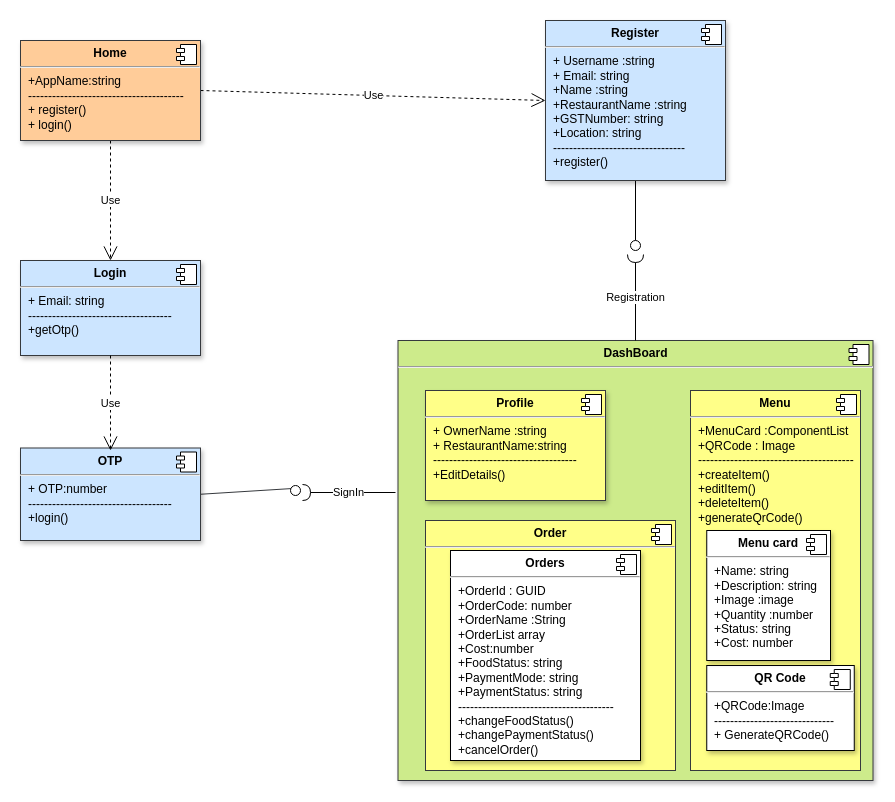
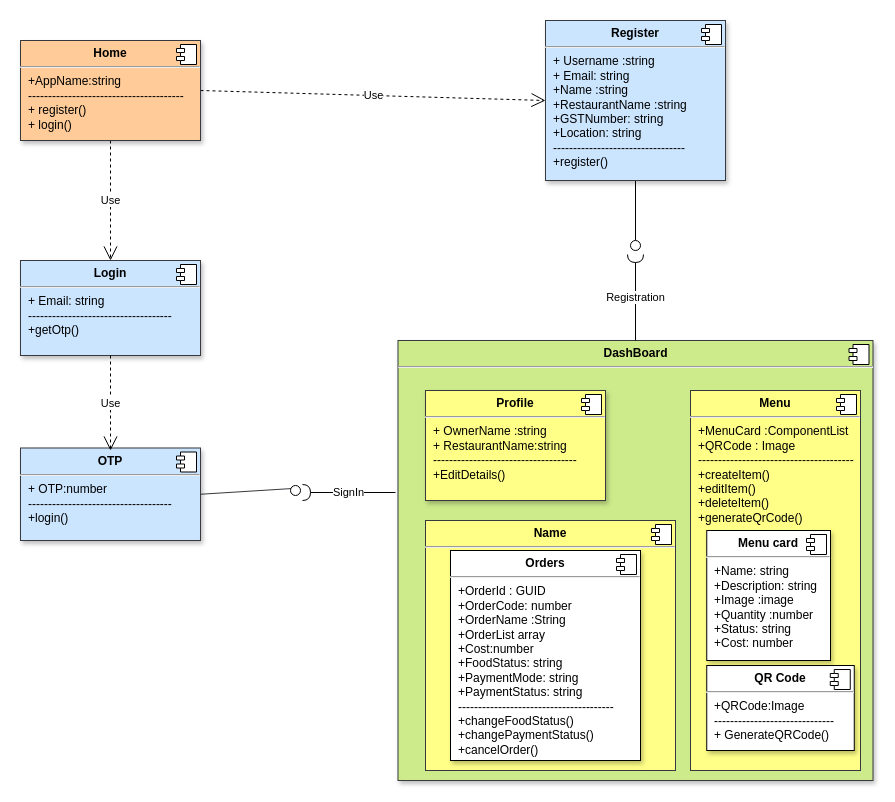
(442, 521) -> (439, 521)
